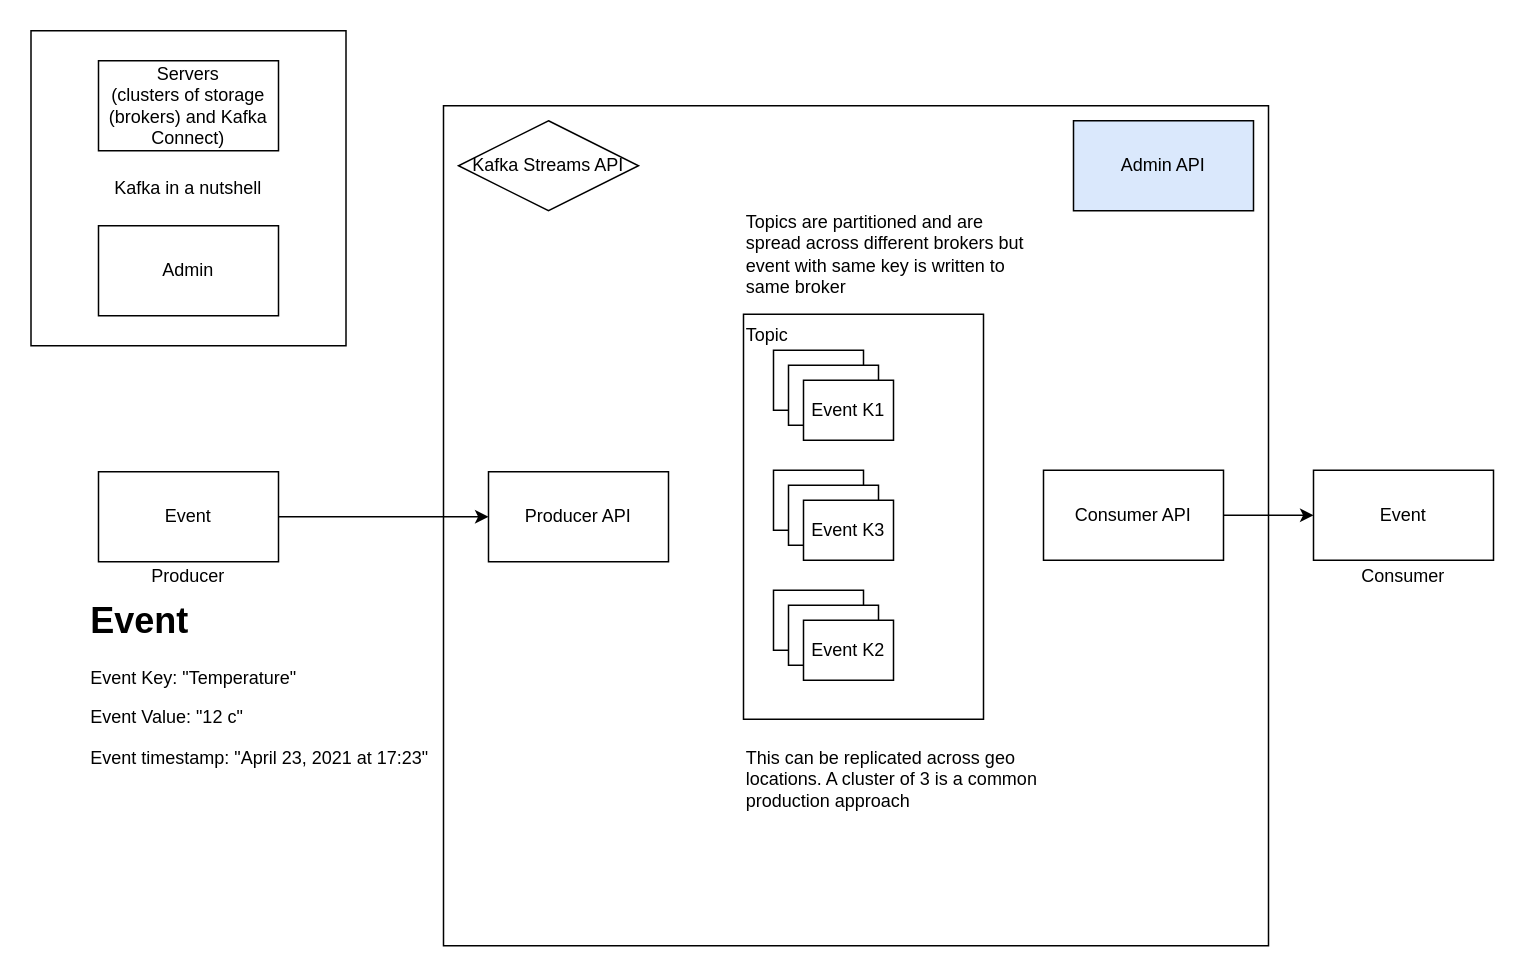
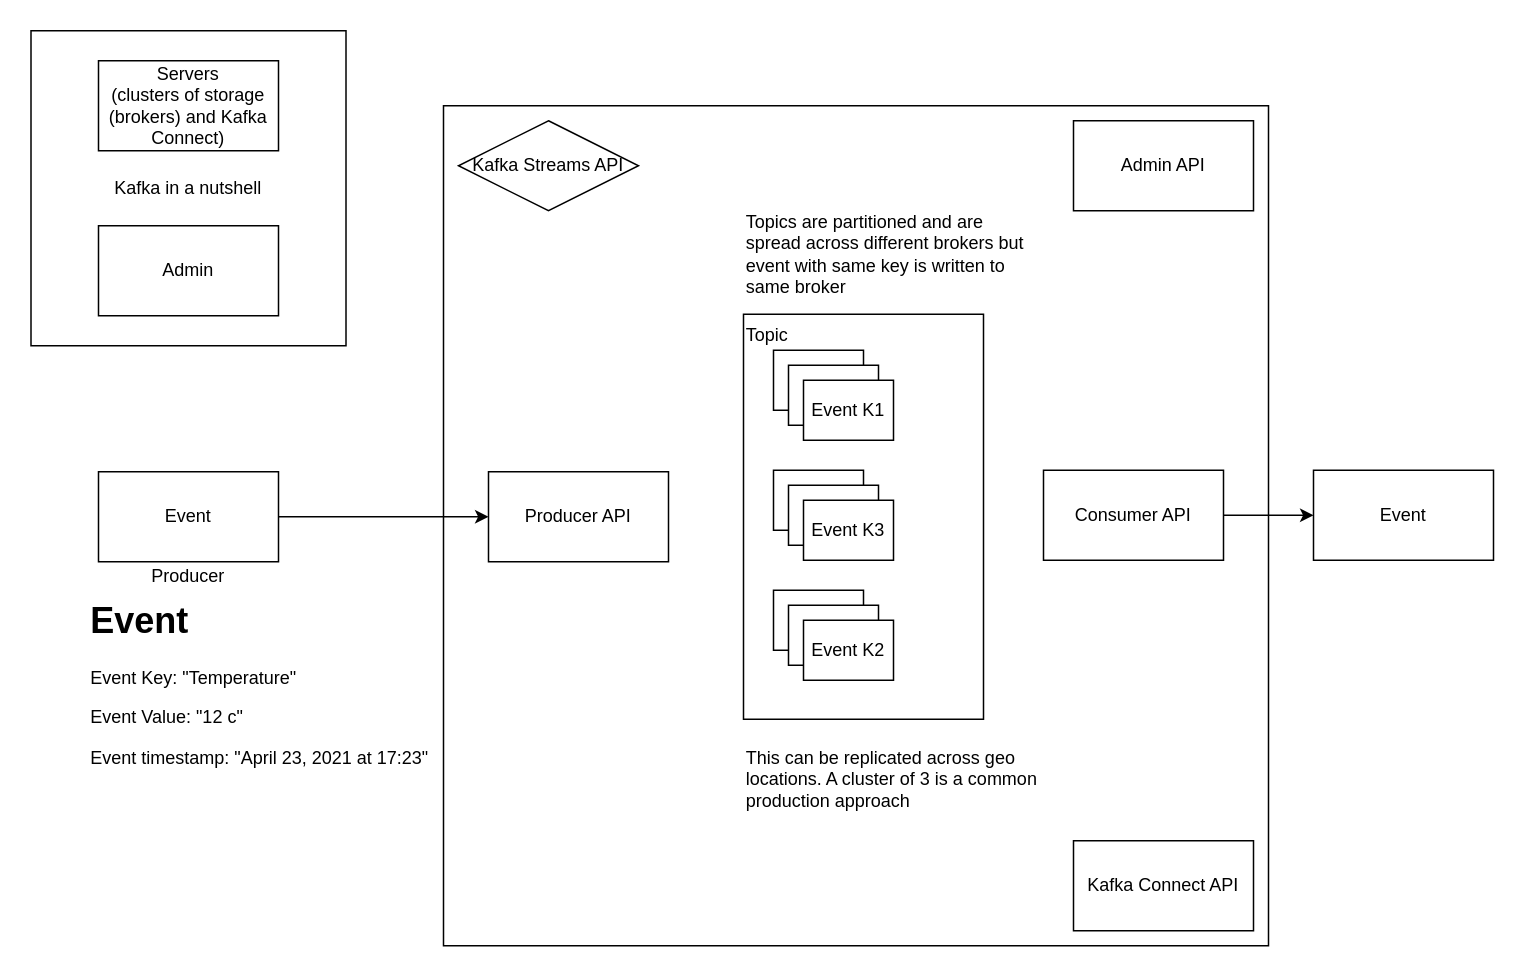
(1163, 166) -> (1163, 166)
(1403, 577) -> none
none -> (1163, 886)
